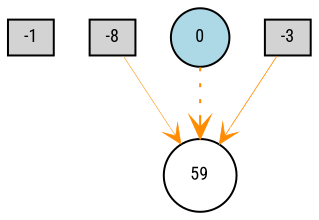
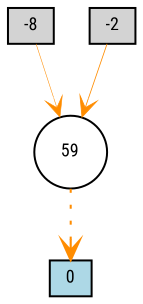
(31, 38) -> none
(200, 38) -> (71, 278)
(288, 38) -> (113, 26)
(200, 92) -> (71, 214)
